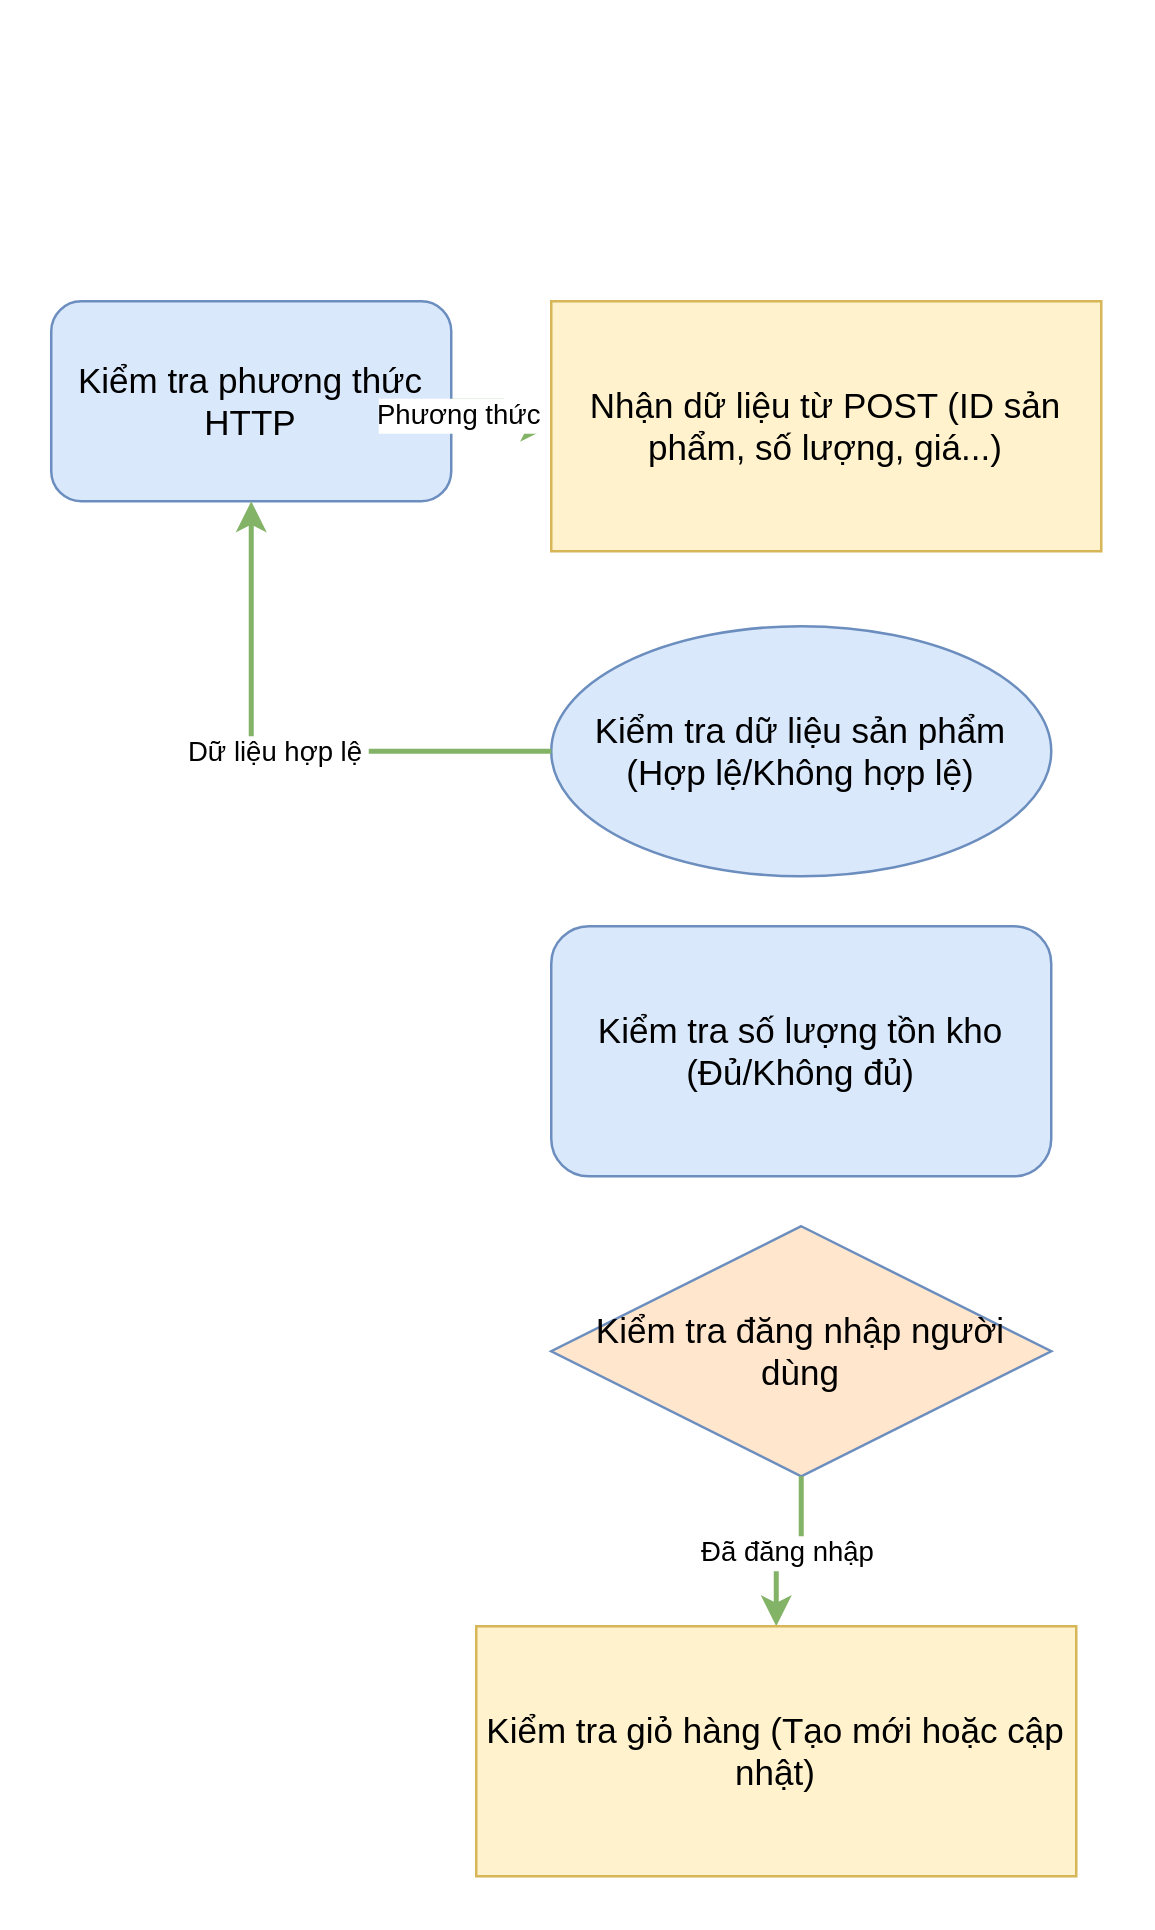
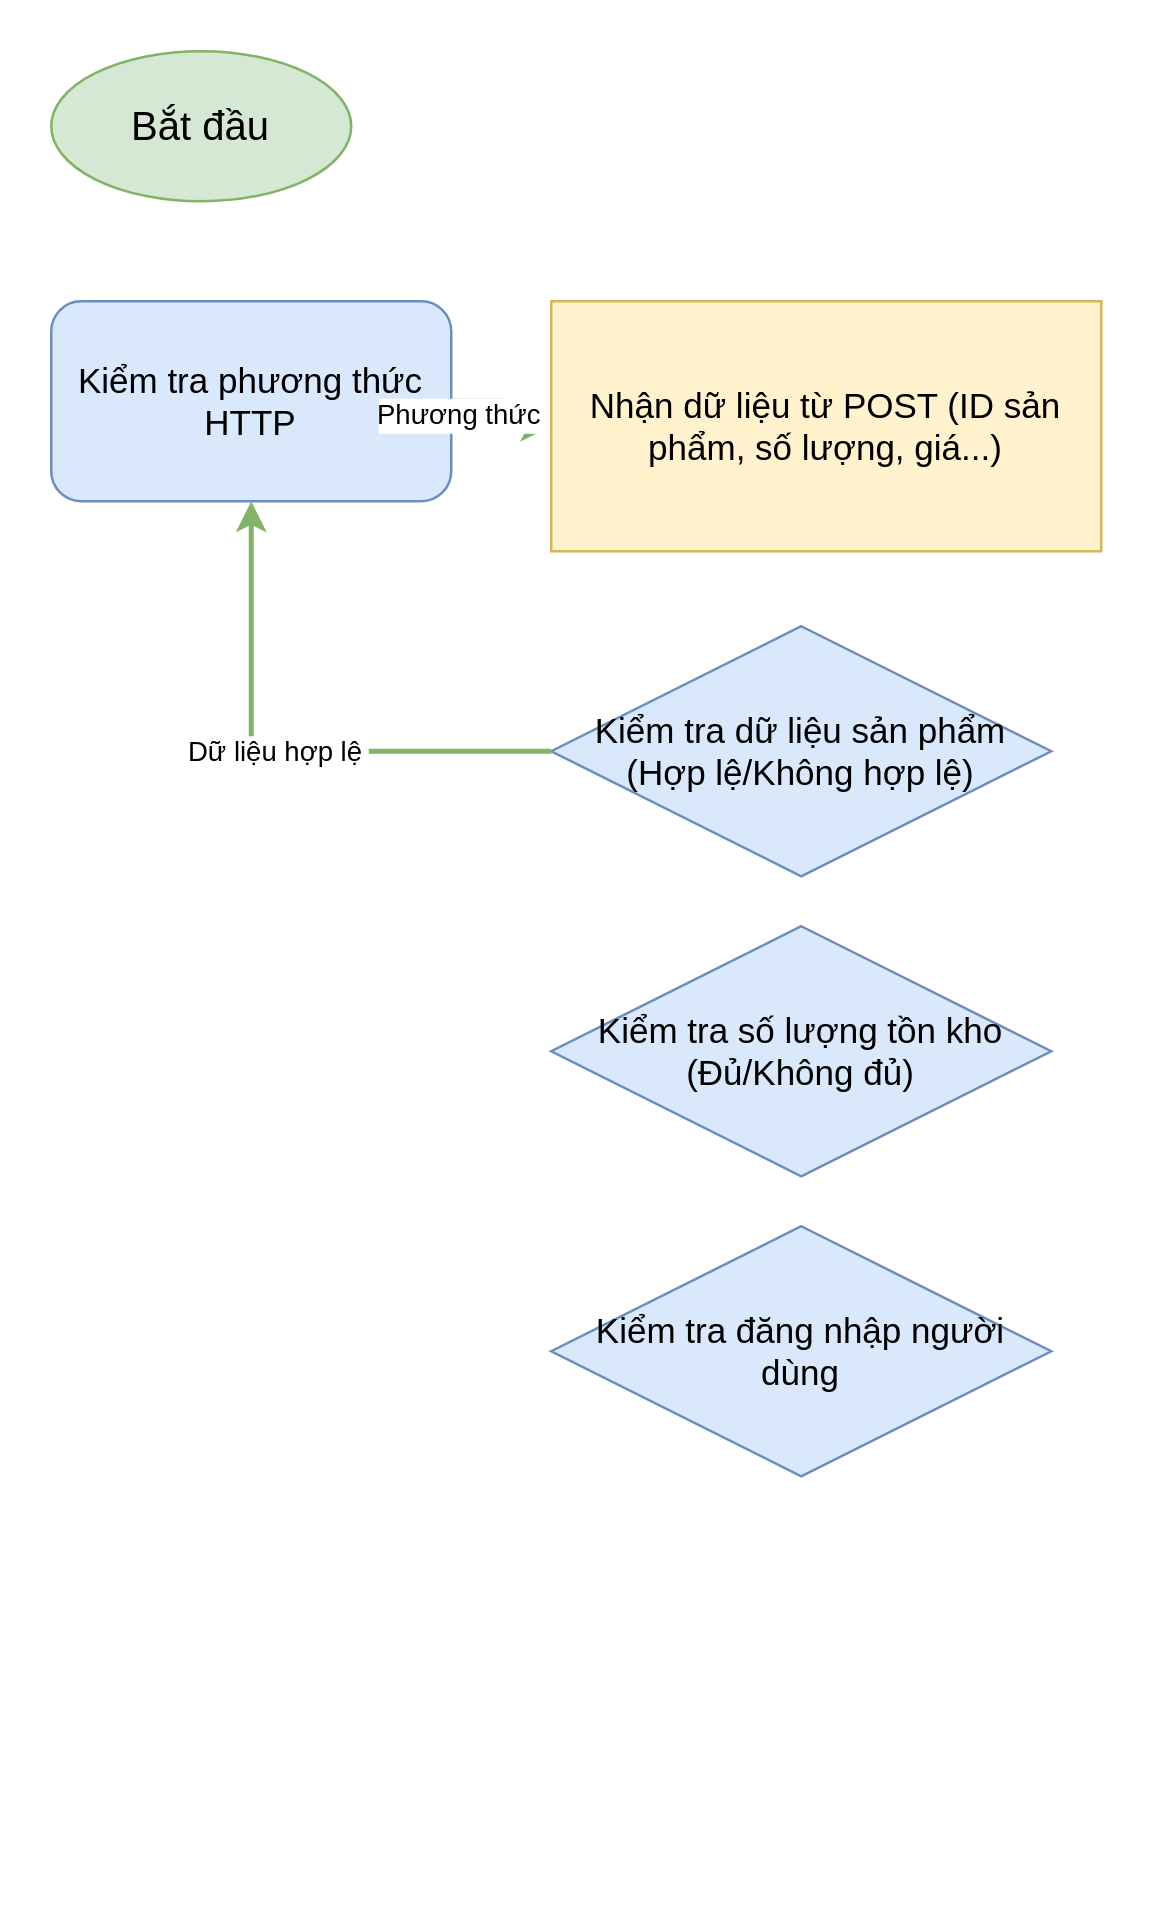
none -> (201, 126)
(801, 751) -> (801, 751)
(801, 1051) -> (801, 1051)
(801, 1351) -> (801, 1351)
(801, 1531) -> none
(776, 1751) -> none
